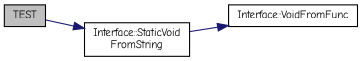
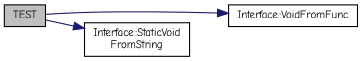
(204, 29) -> (132, 12)
